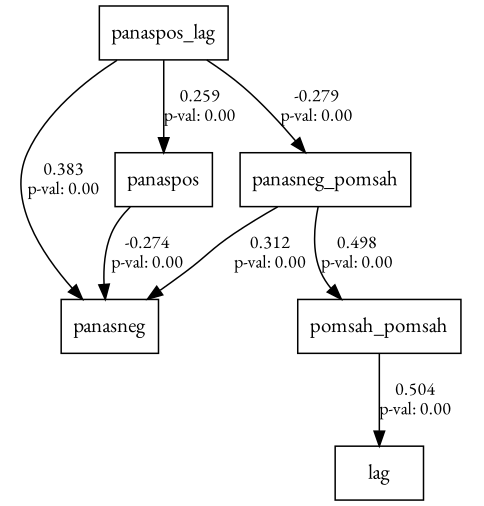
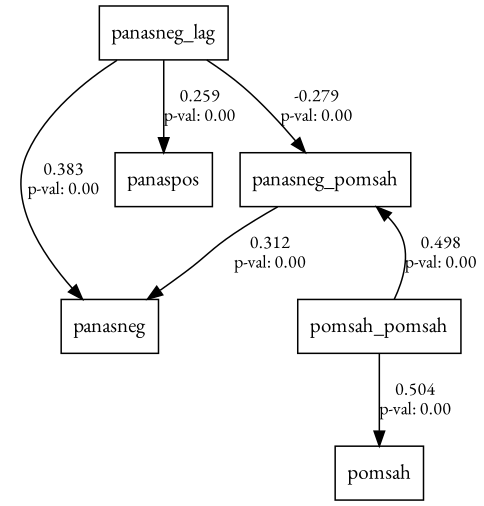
(164, 33) -> (164, 33)
(108, 242) -> none
(315, 249) -> (405, 257)
(379, 473) -> (379, 473)
